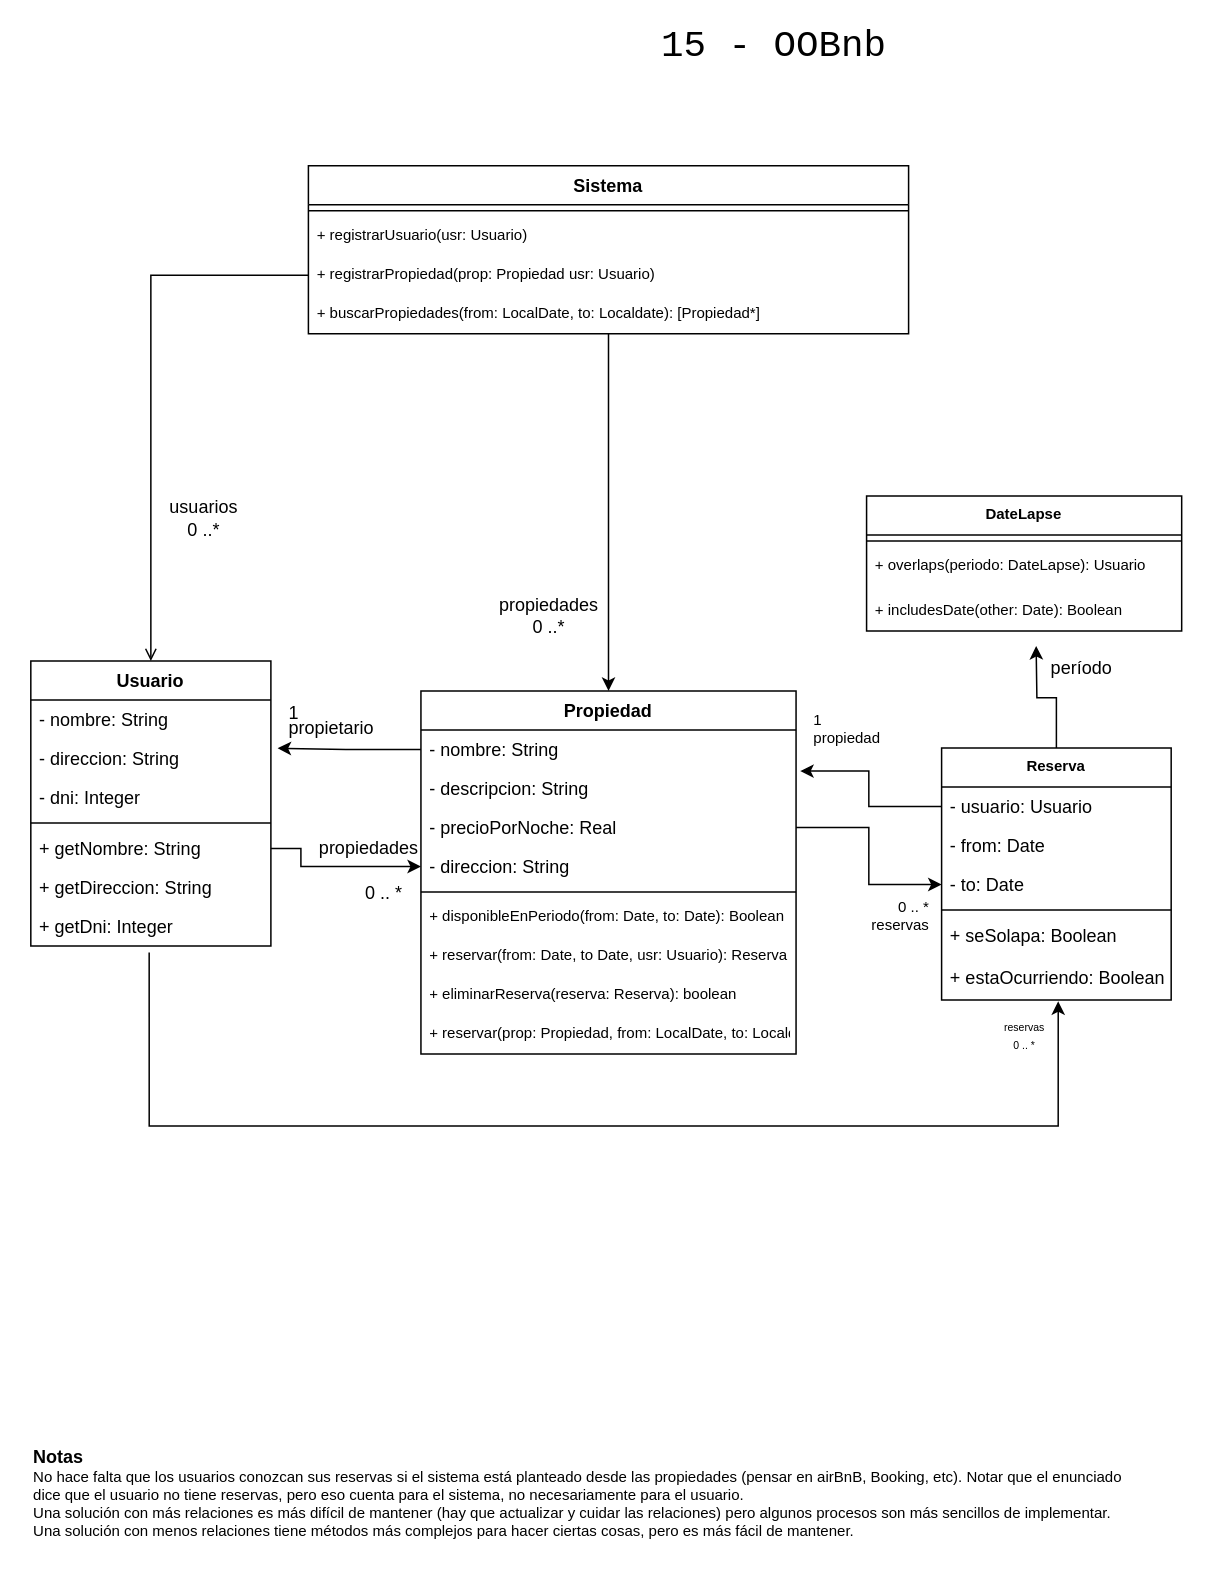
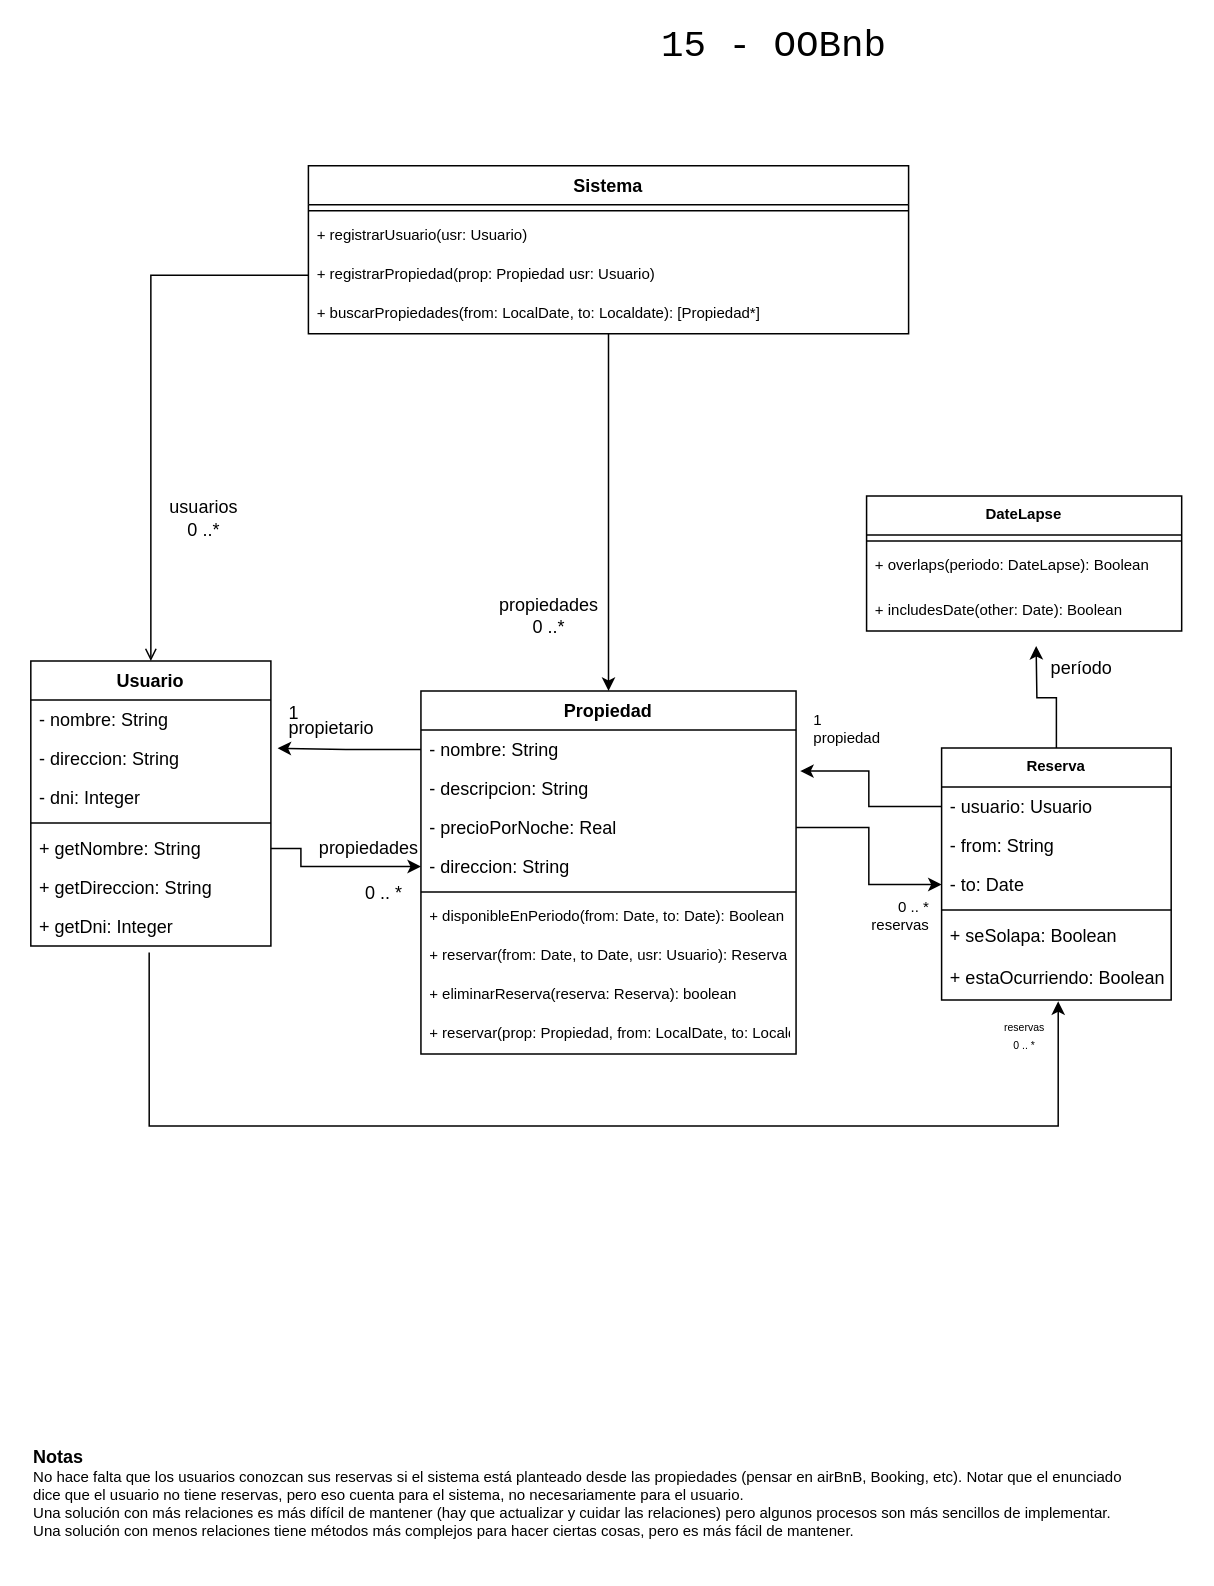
(1023, 565) -> (1023, 565)
(1003, 846) -> (1011, 846)
